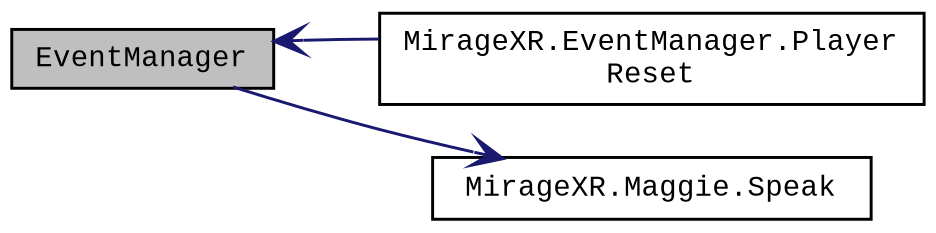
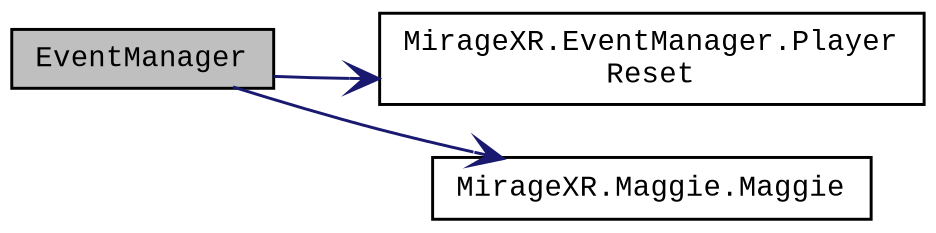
(341, 39) -> (311, 78)
(652, 188) -> (652, 188)
